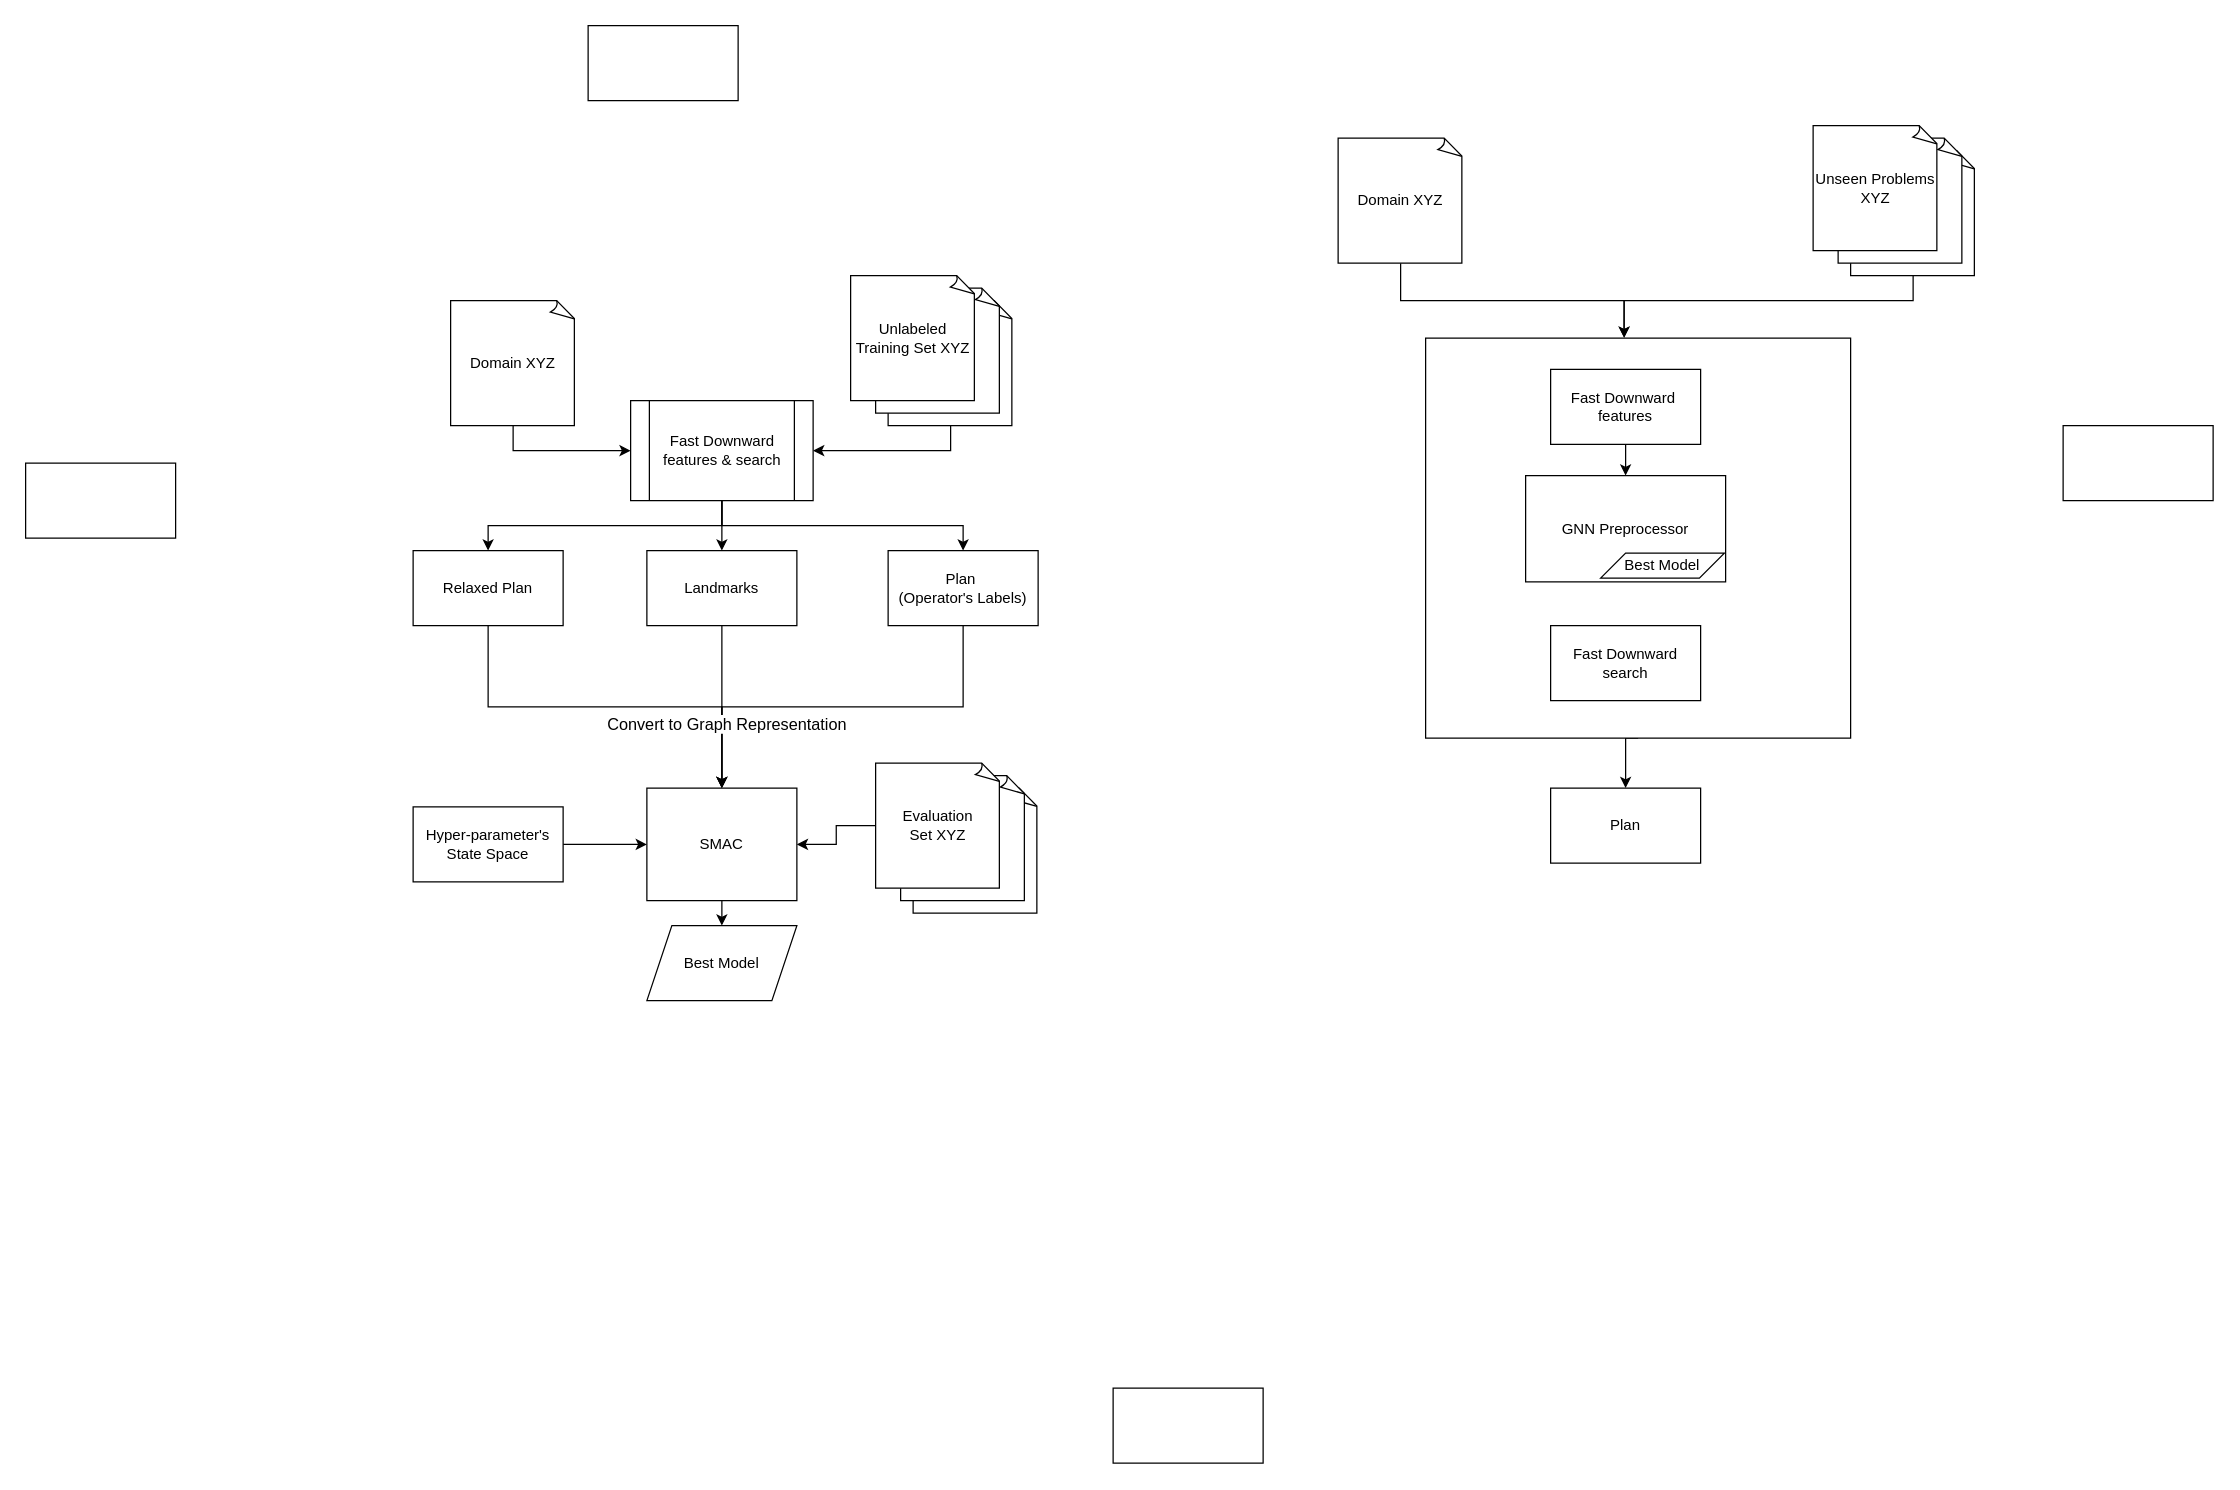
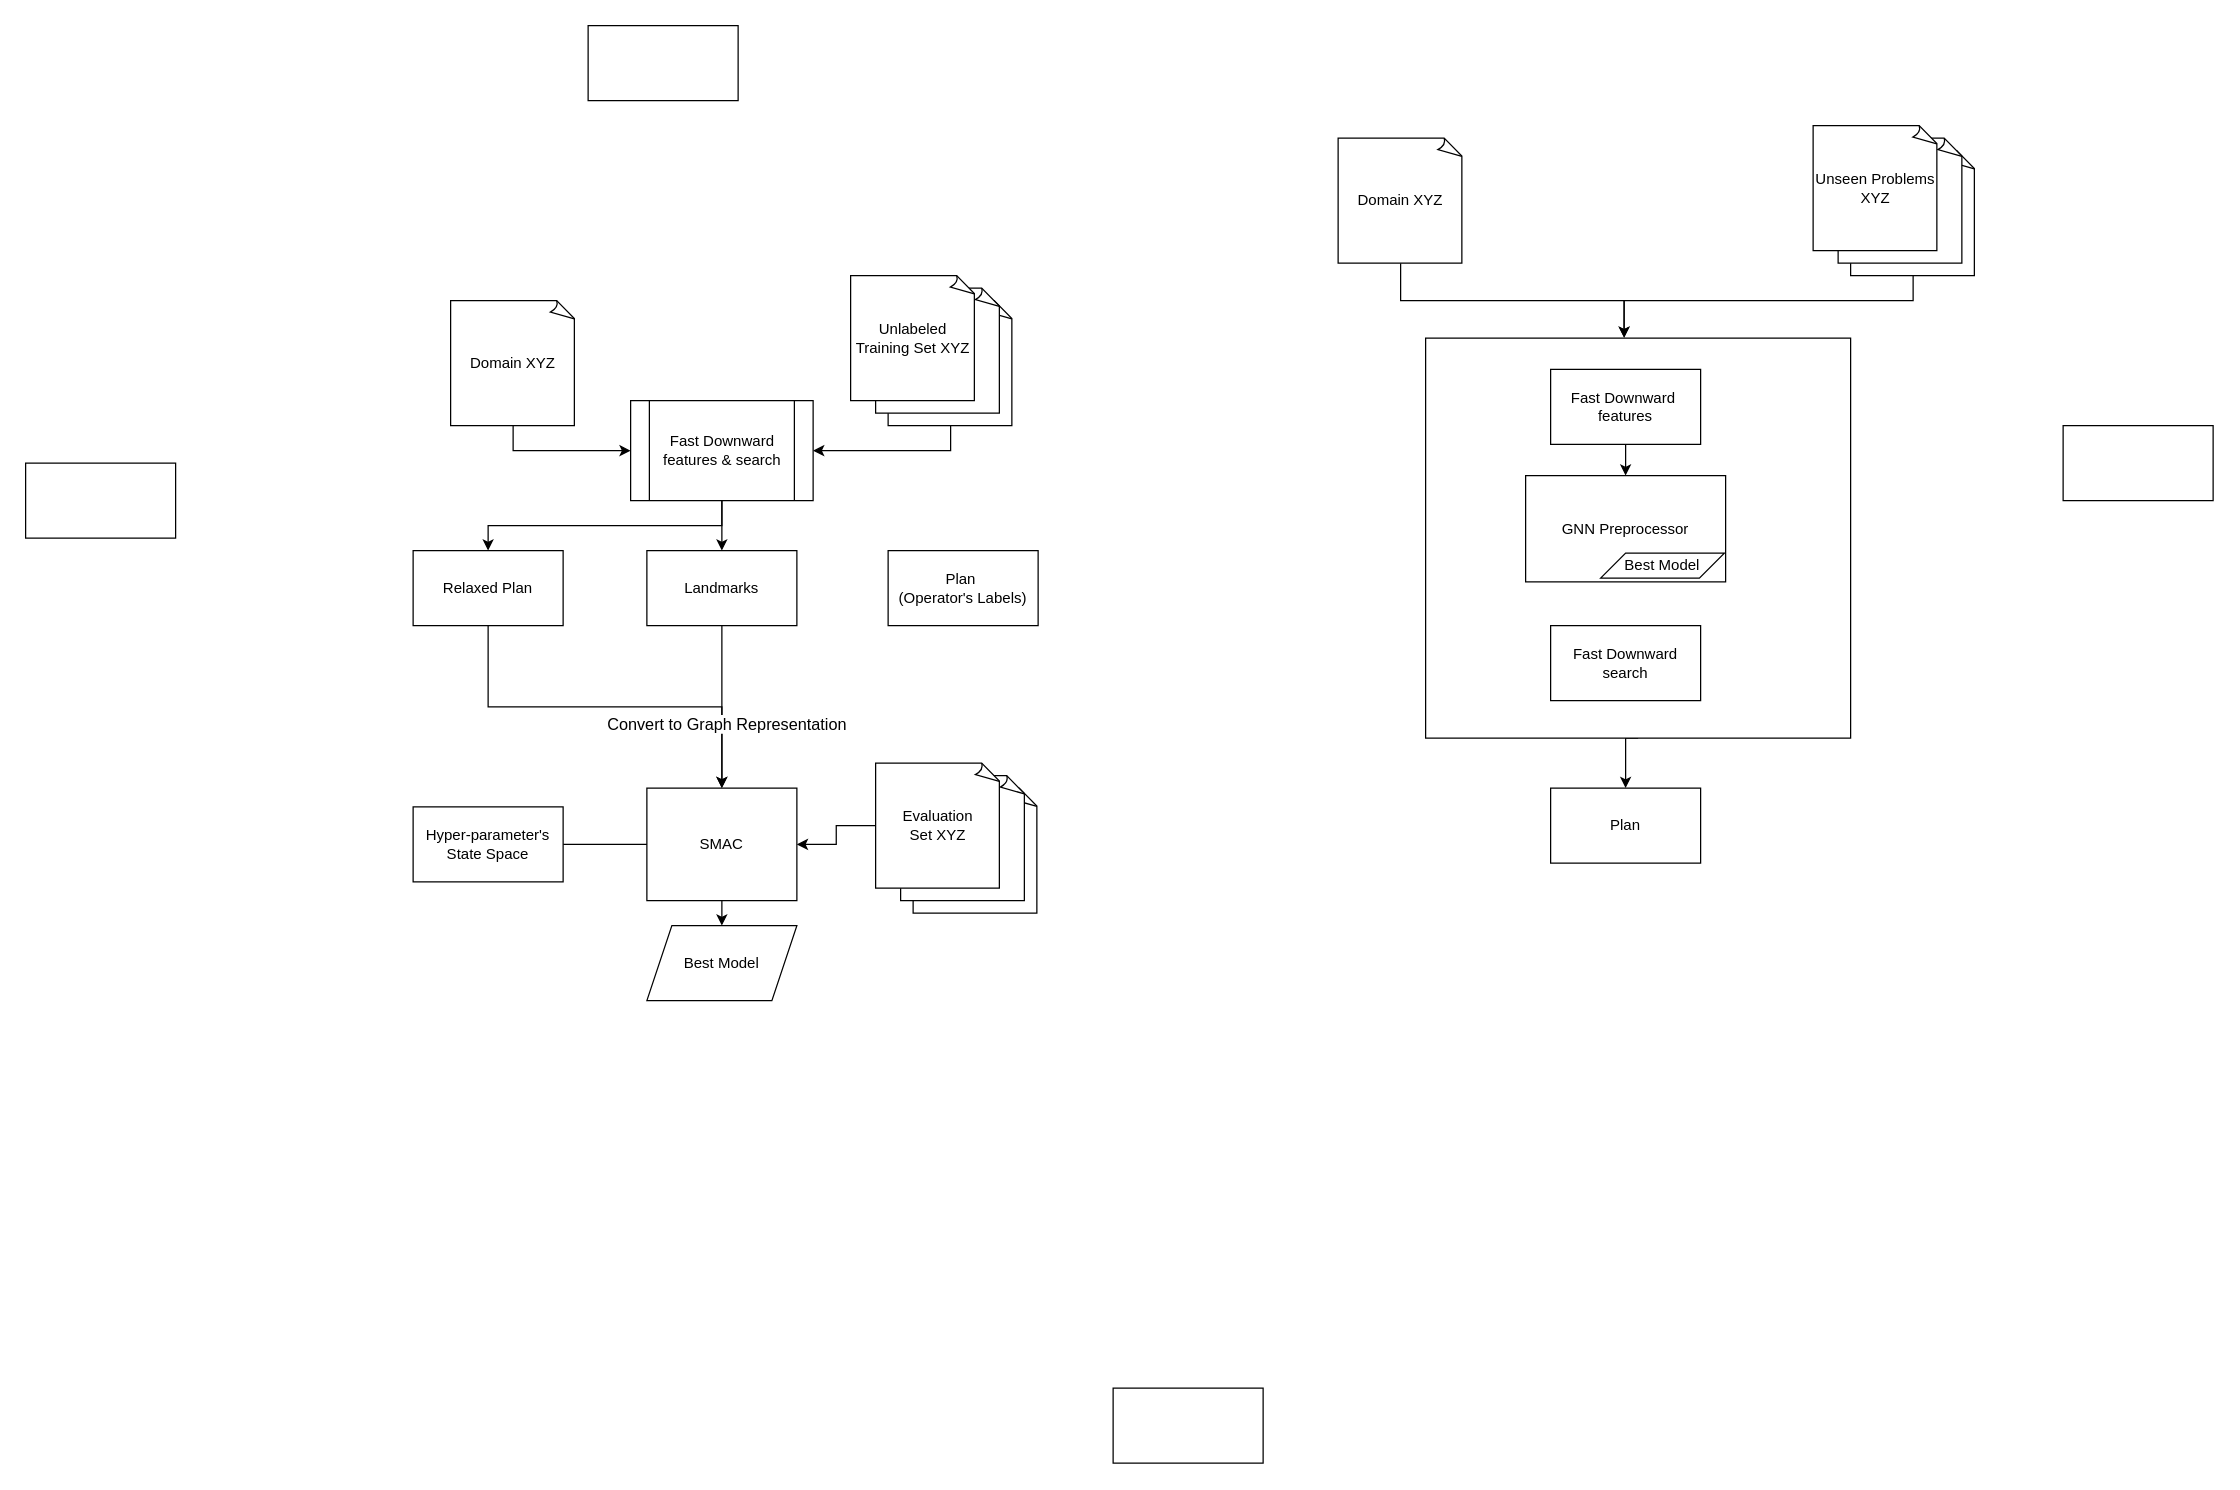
(852, 526) -> none
(884, 707) -> none
(637, 844) -> (640, 844)
